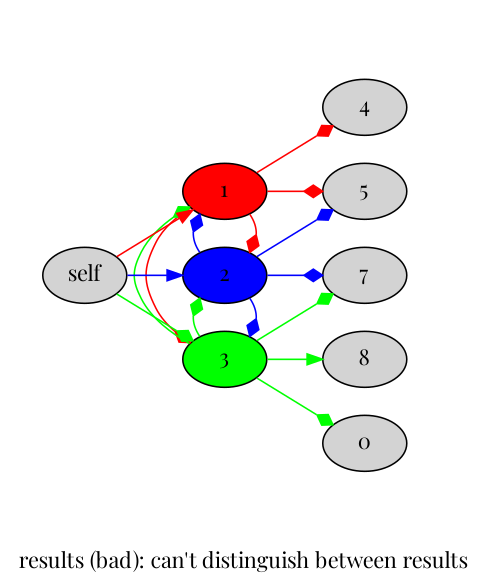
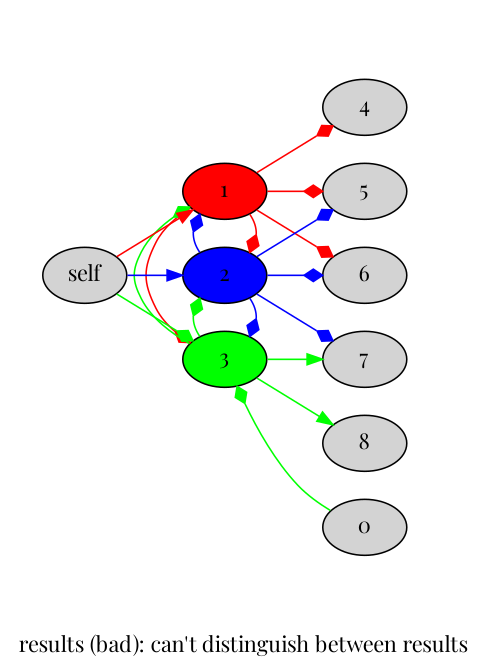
none -> (365, 275)
(287, 322) -> (287, 359)
(287, 396) -> (280, 464)
